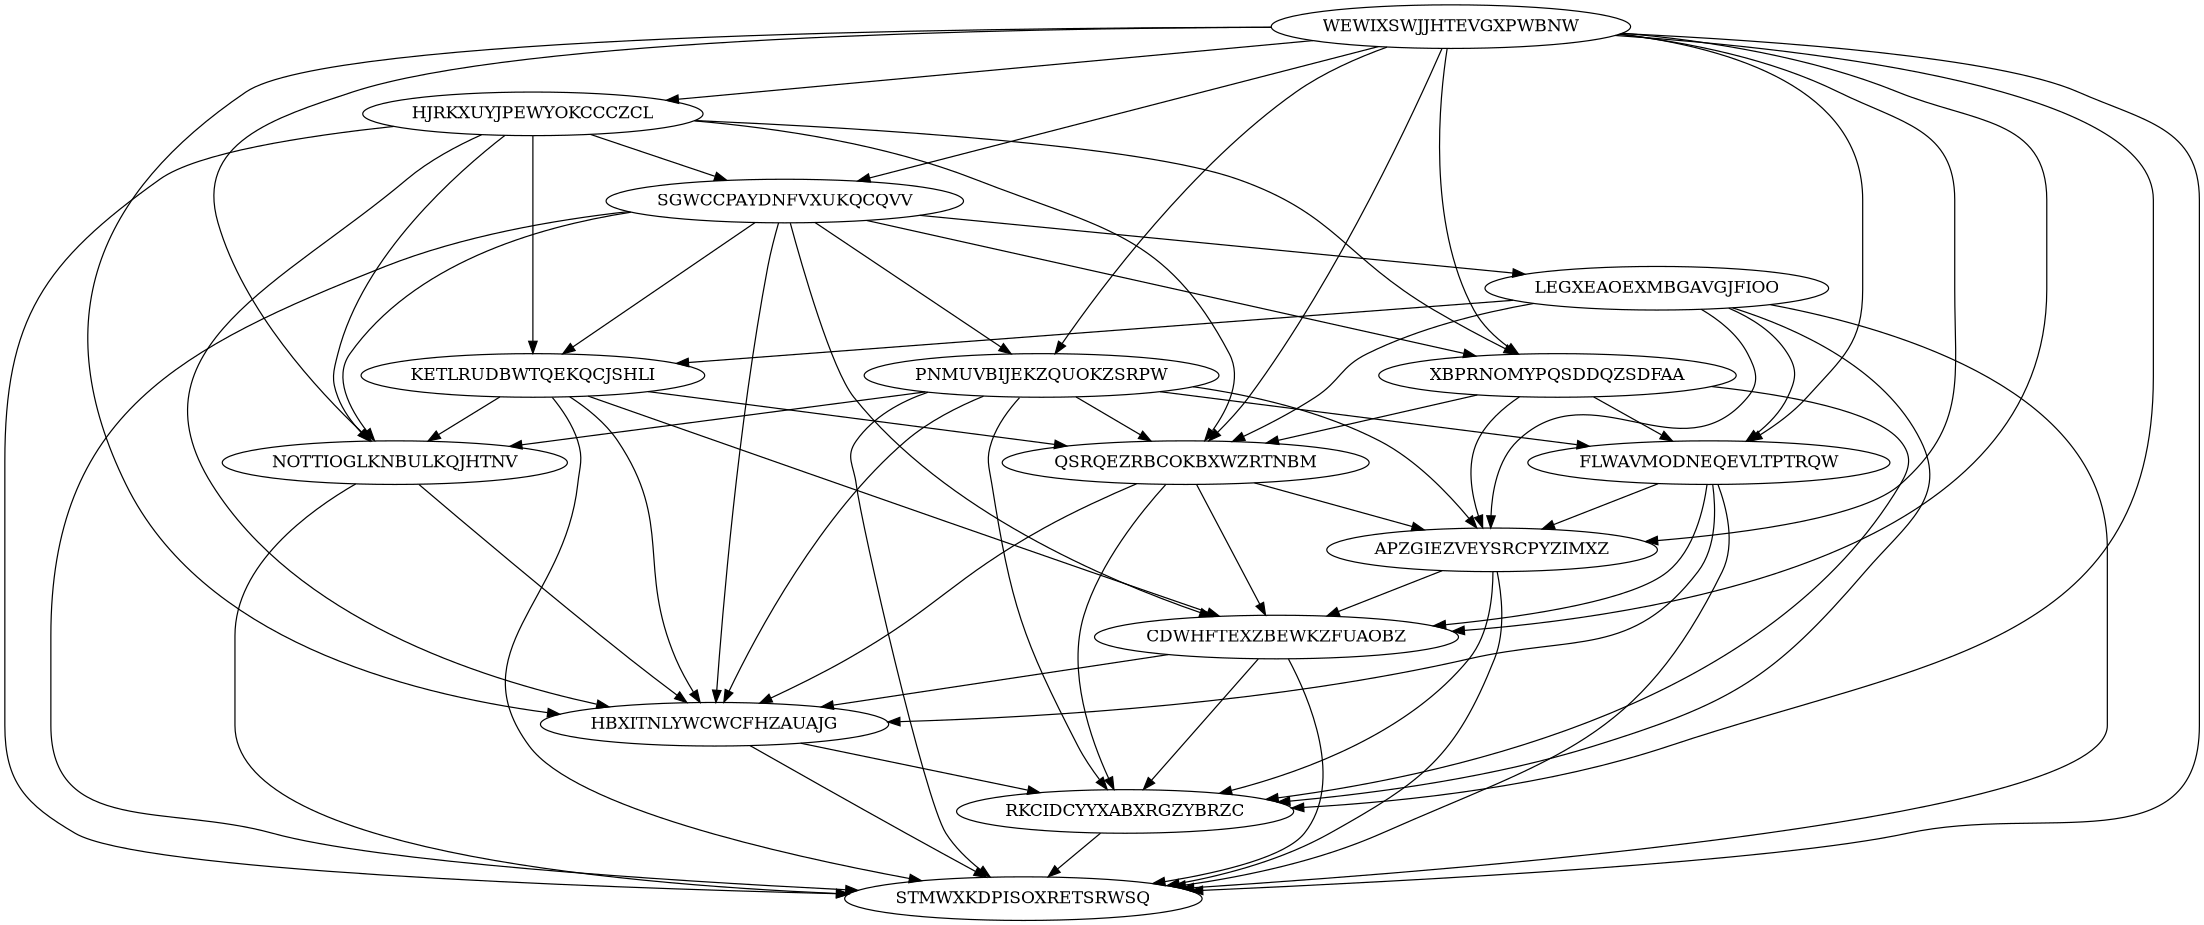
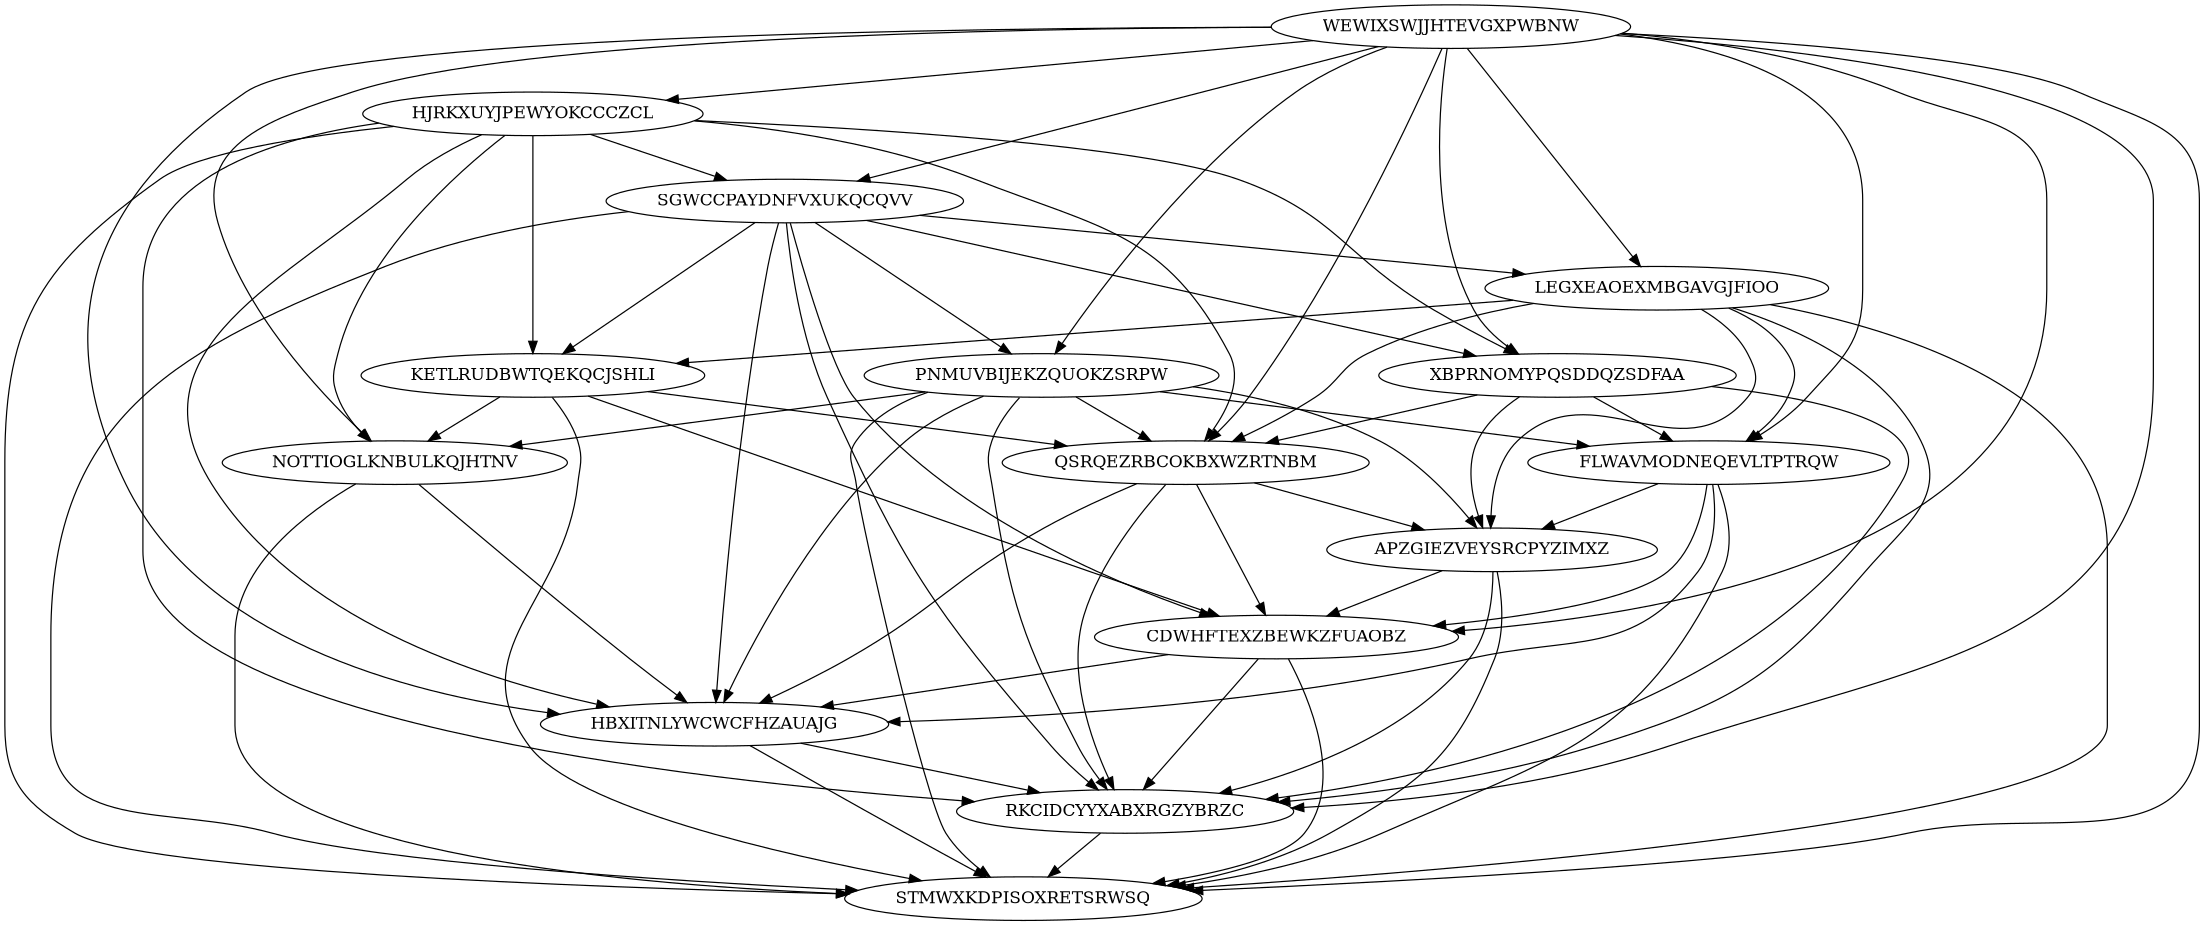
(438, 275) -> (891, 527)
(1955, 277) -> (1550, 153)
(652, 534) -> none
none -> (244, 663)
